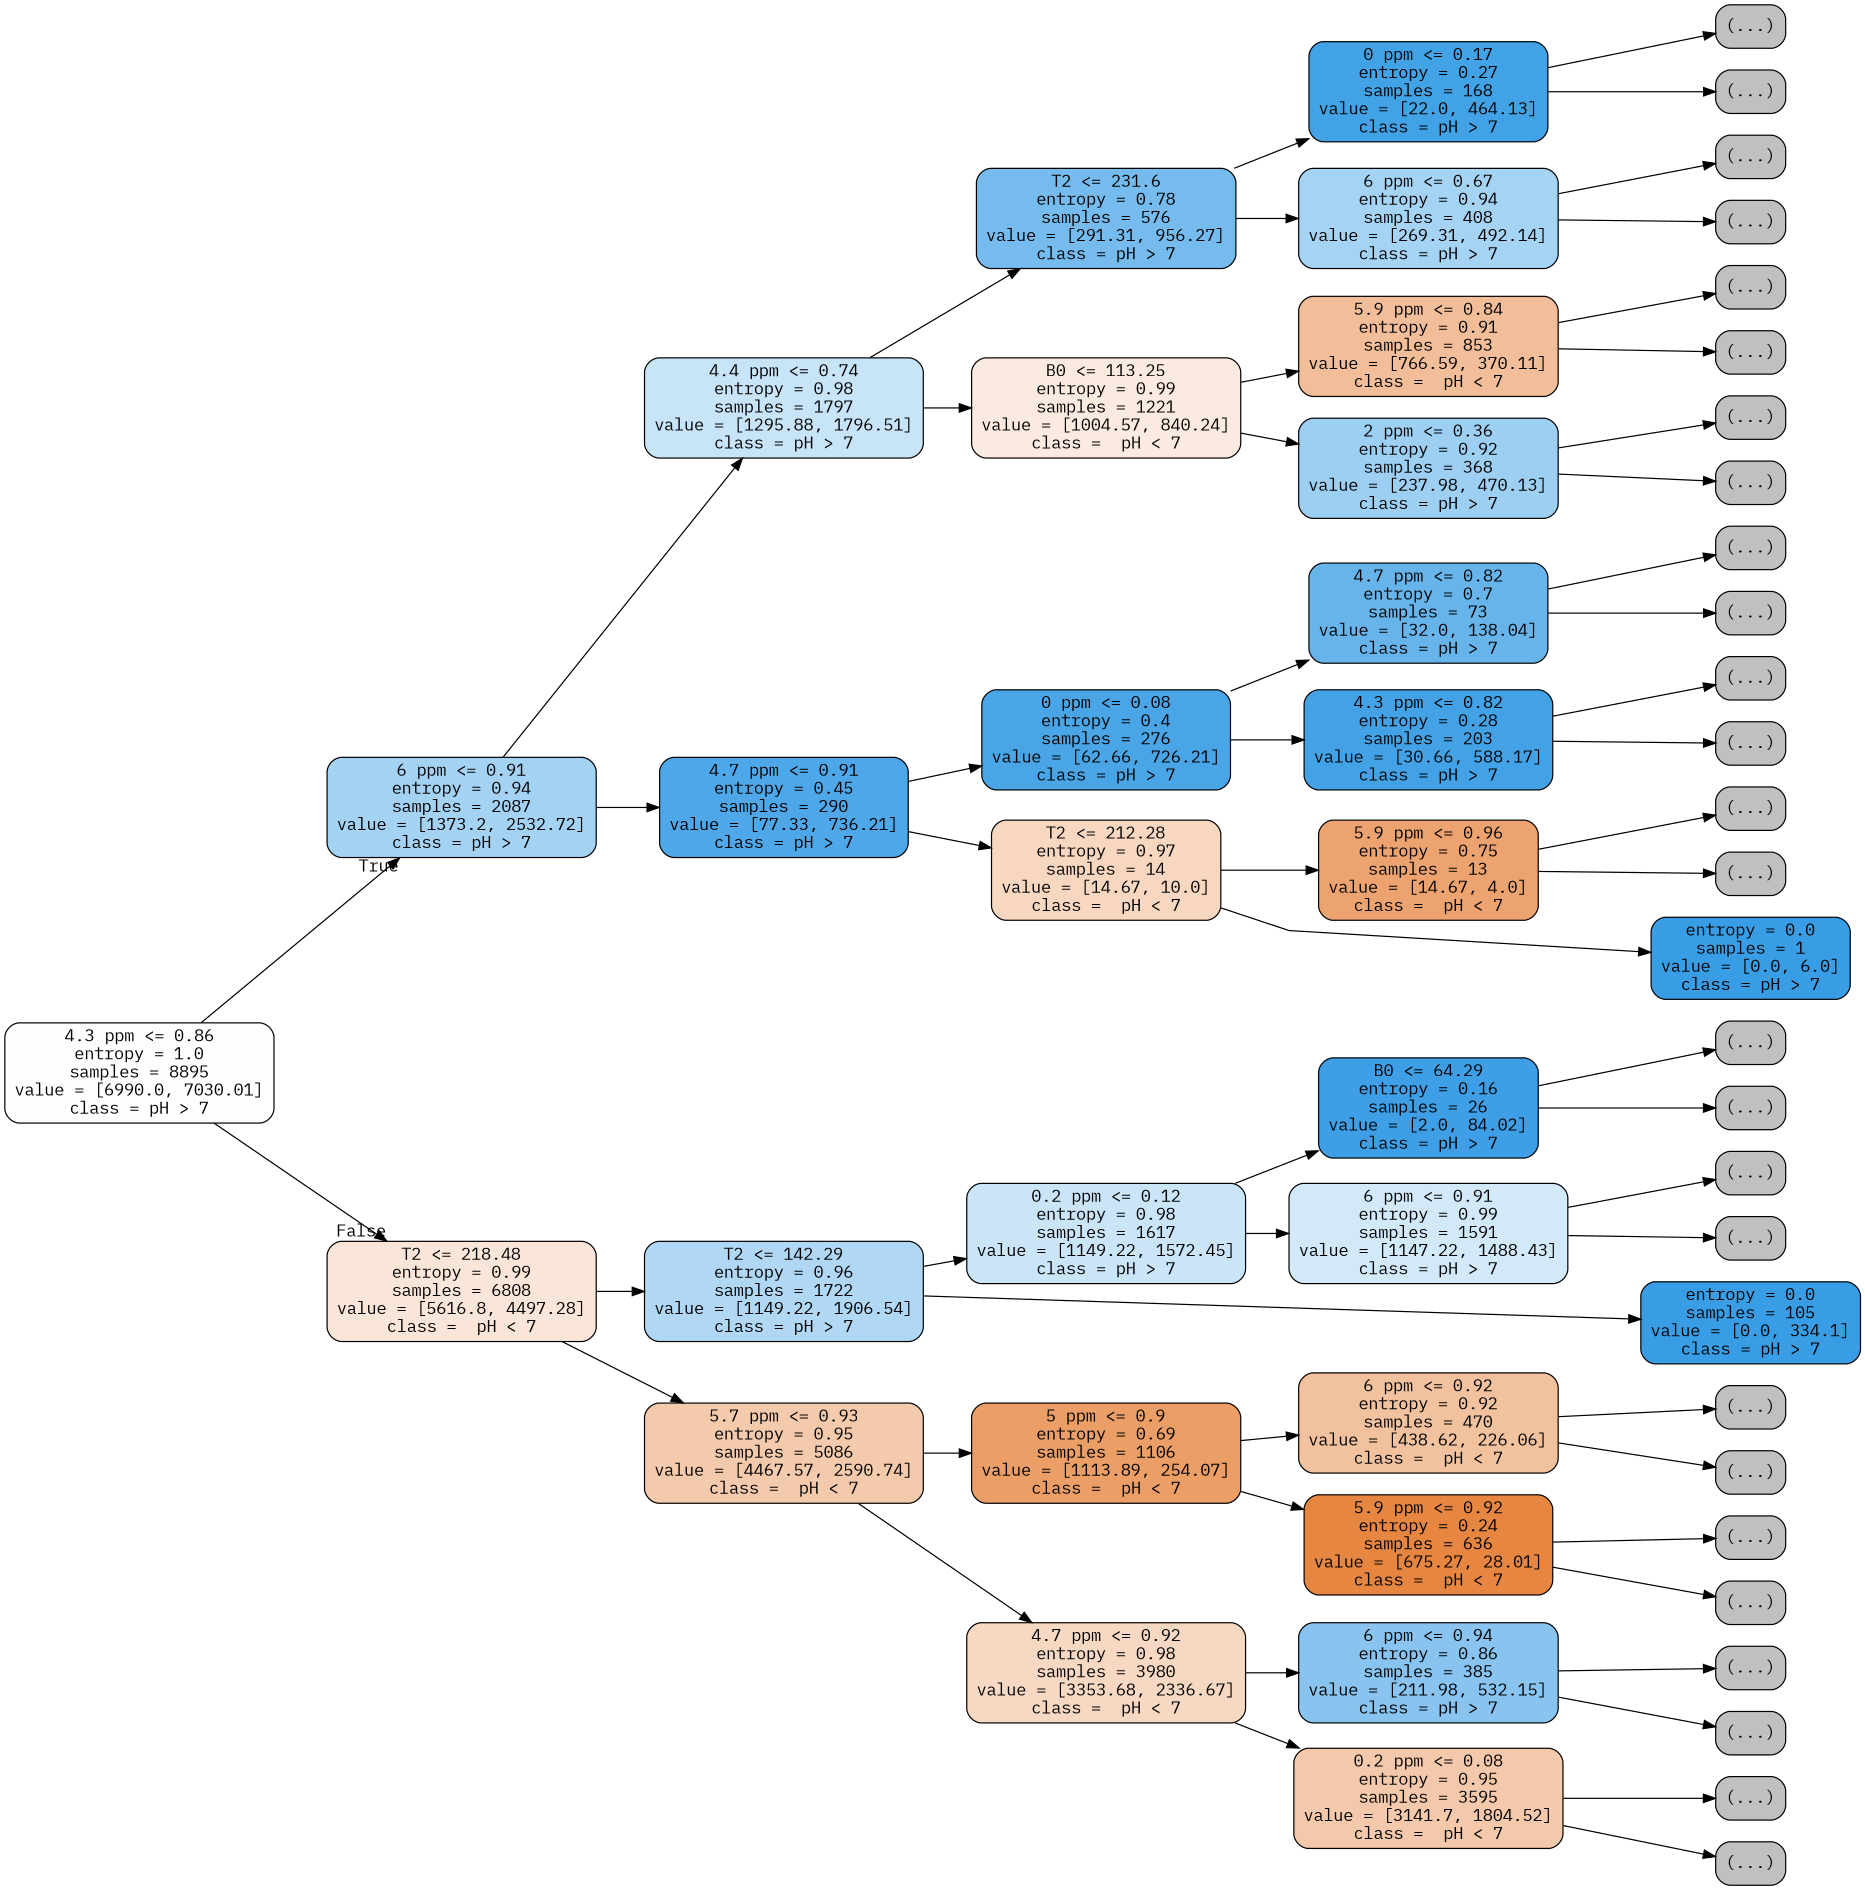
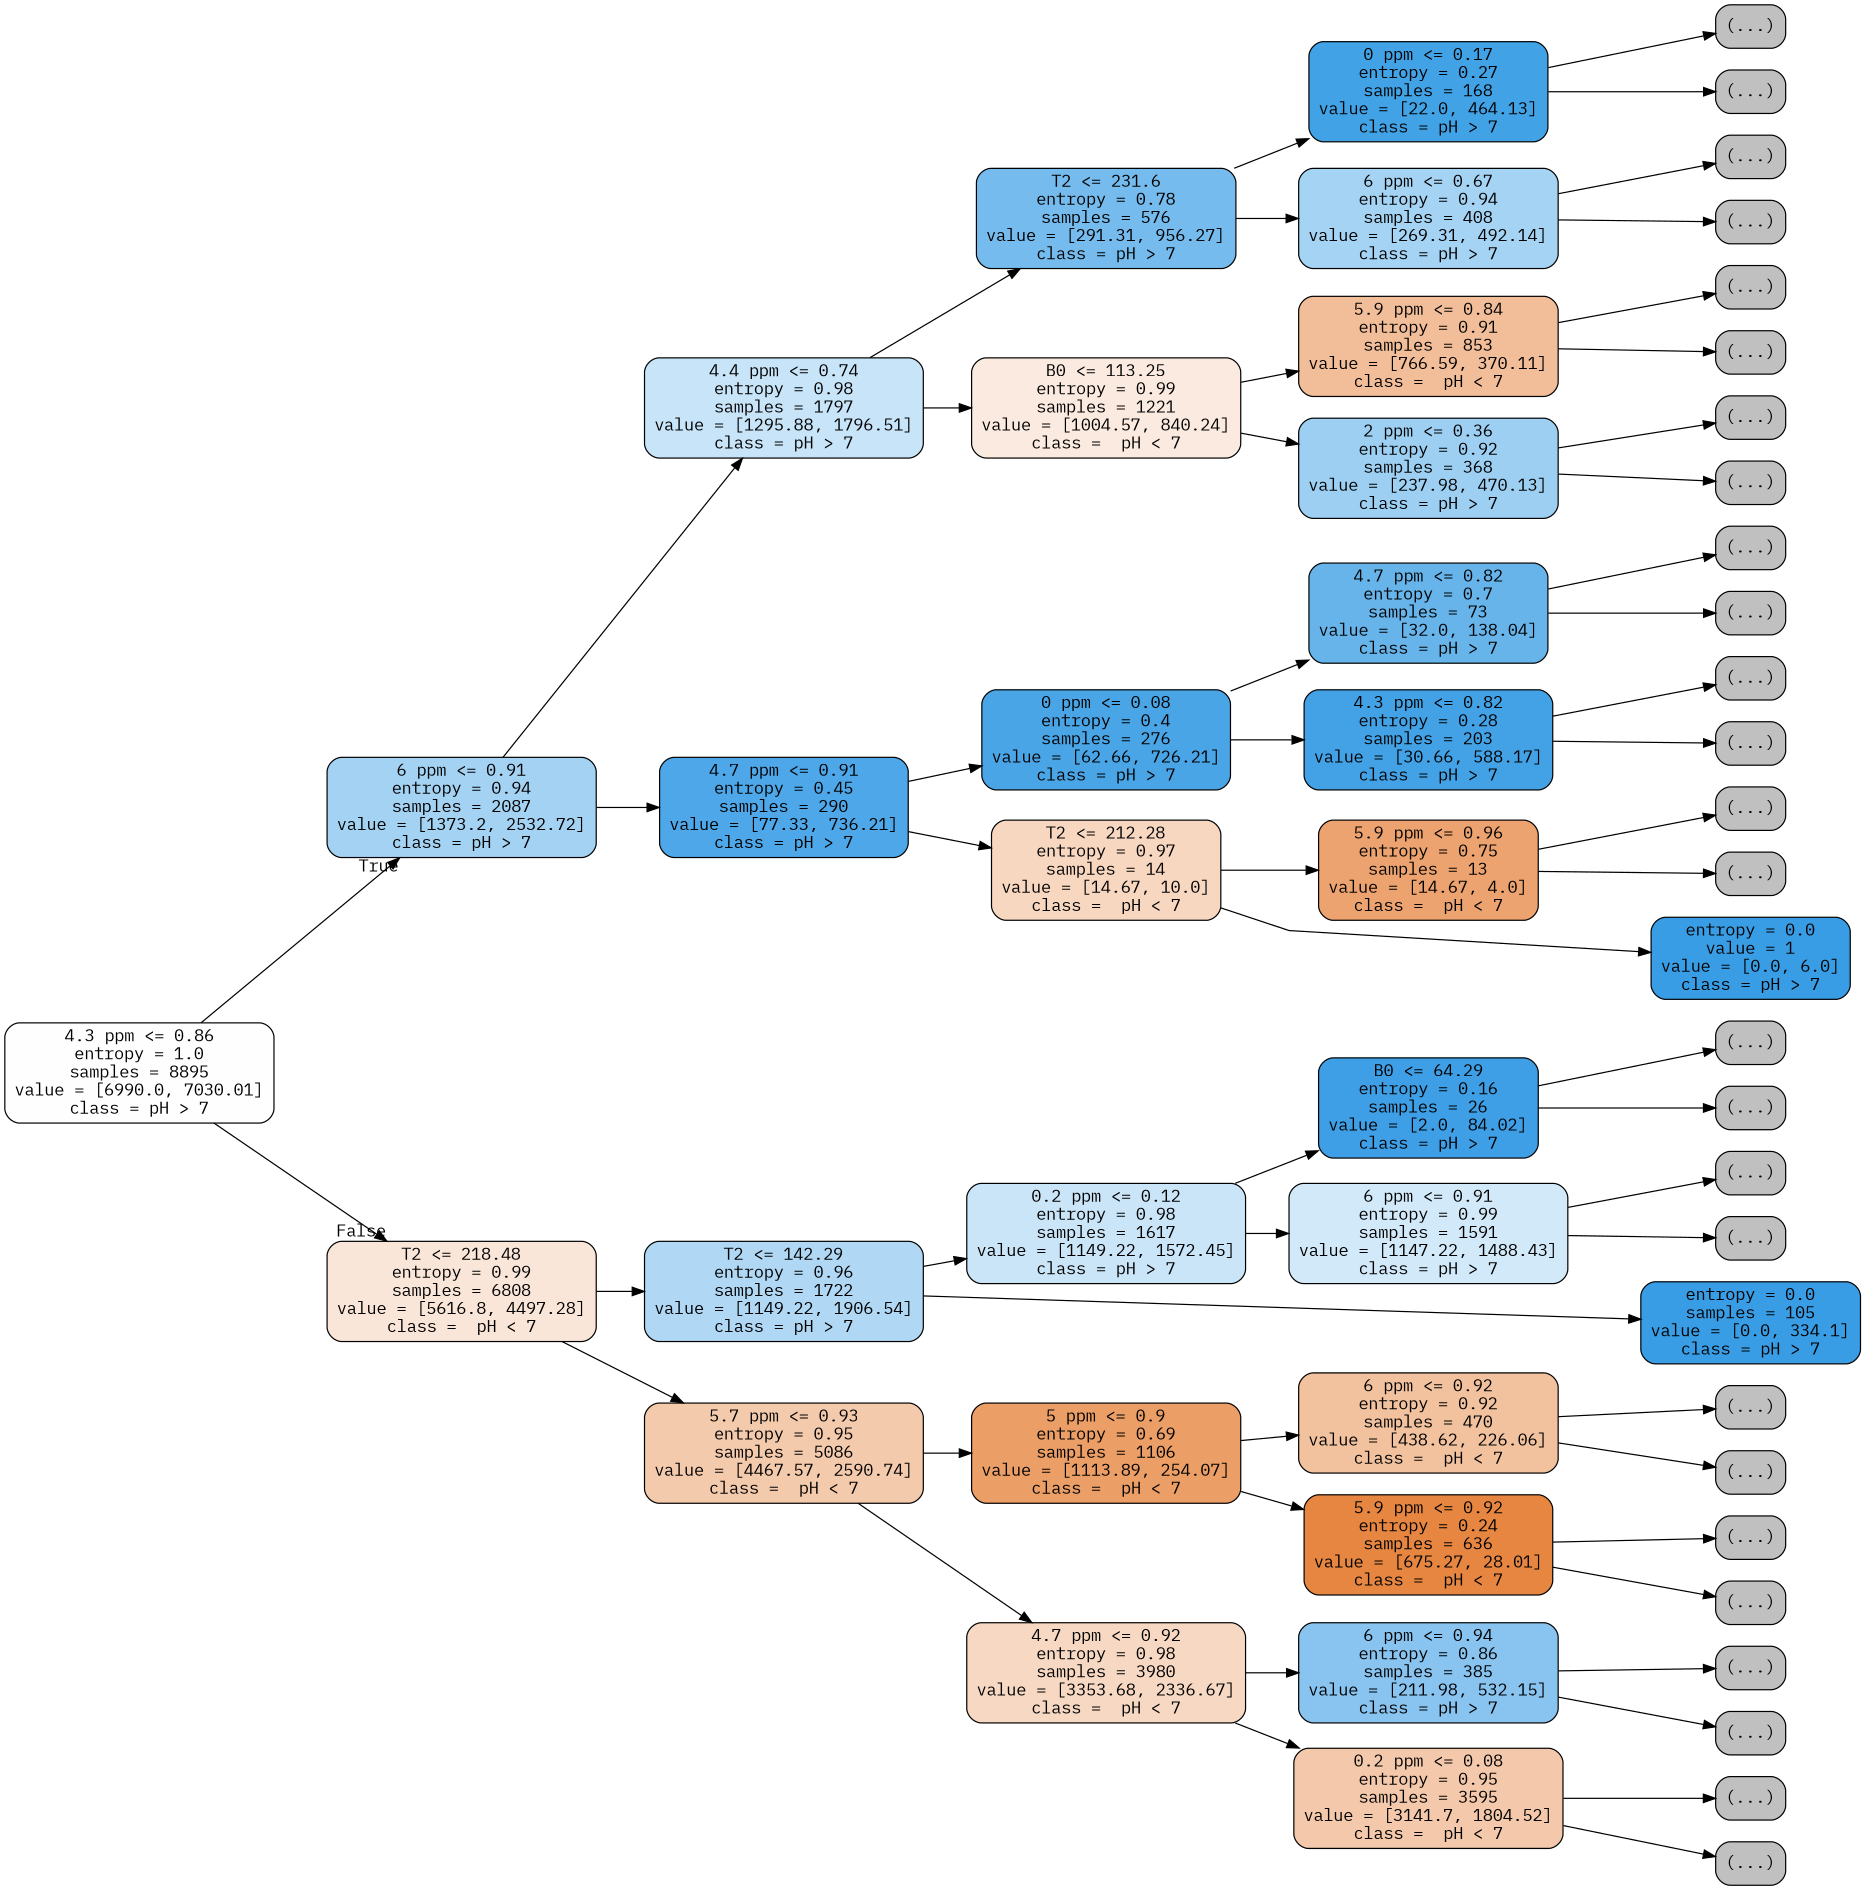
(1751, 958) -> (1751, 958)
